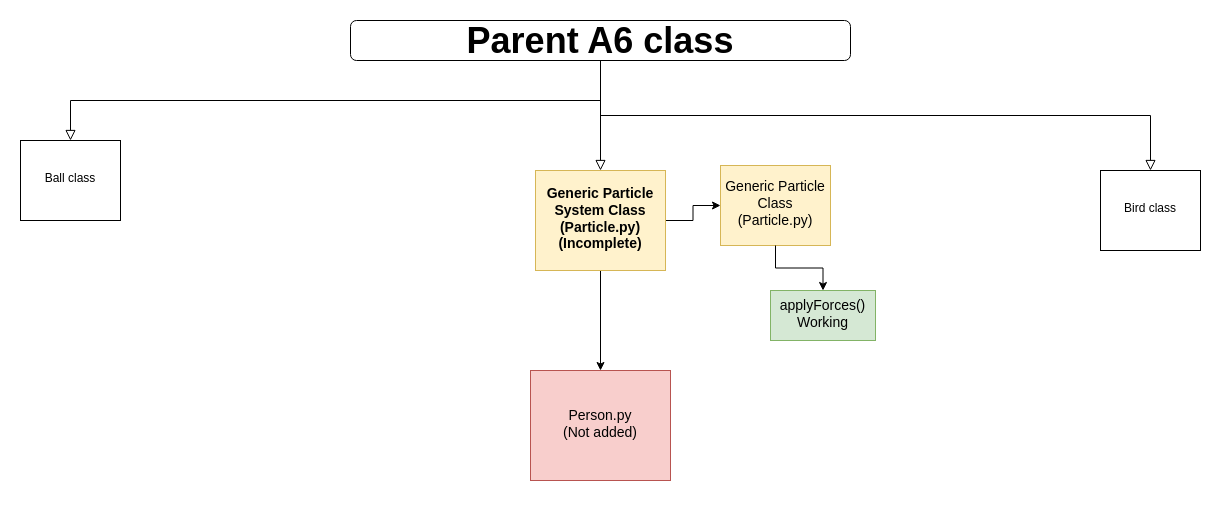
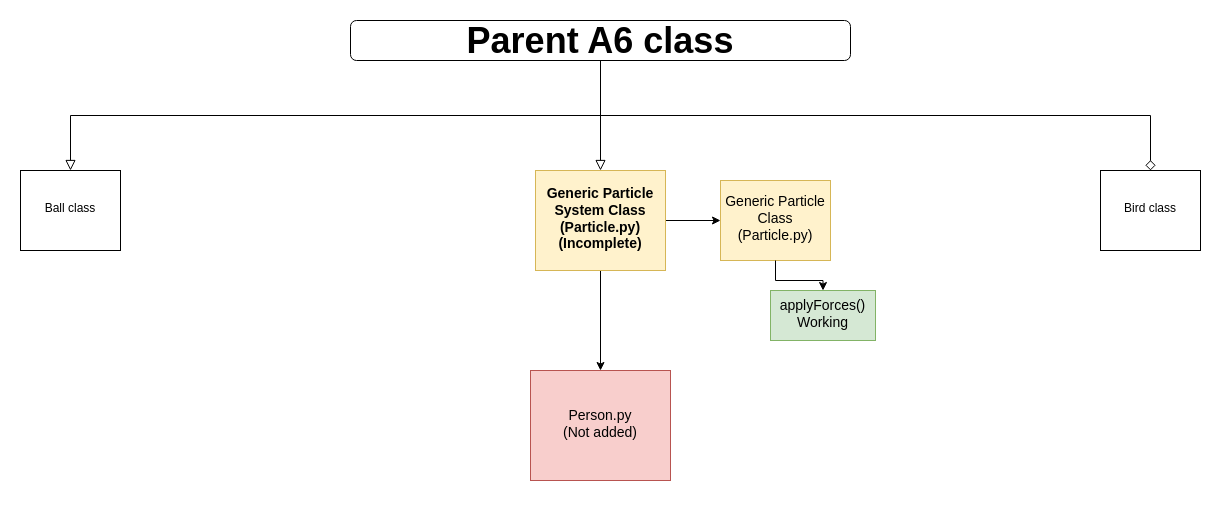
(1151, 159) -> (1151, 159)
(71, 181) -> (71, 211)
(776, 206) -> (776, 221)
